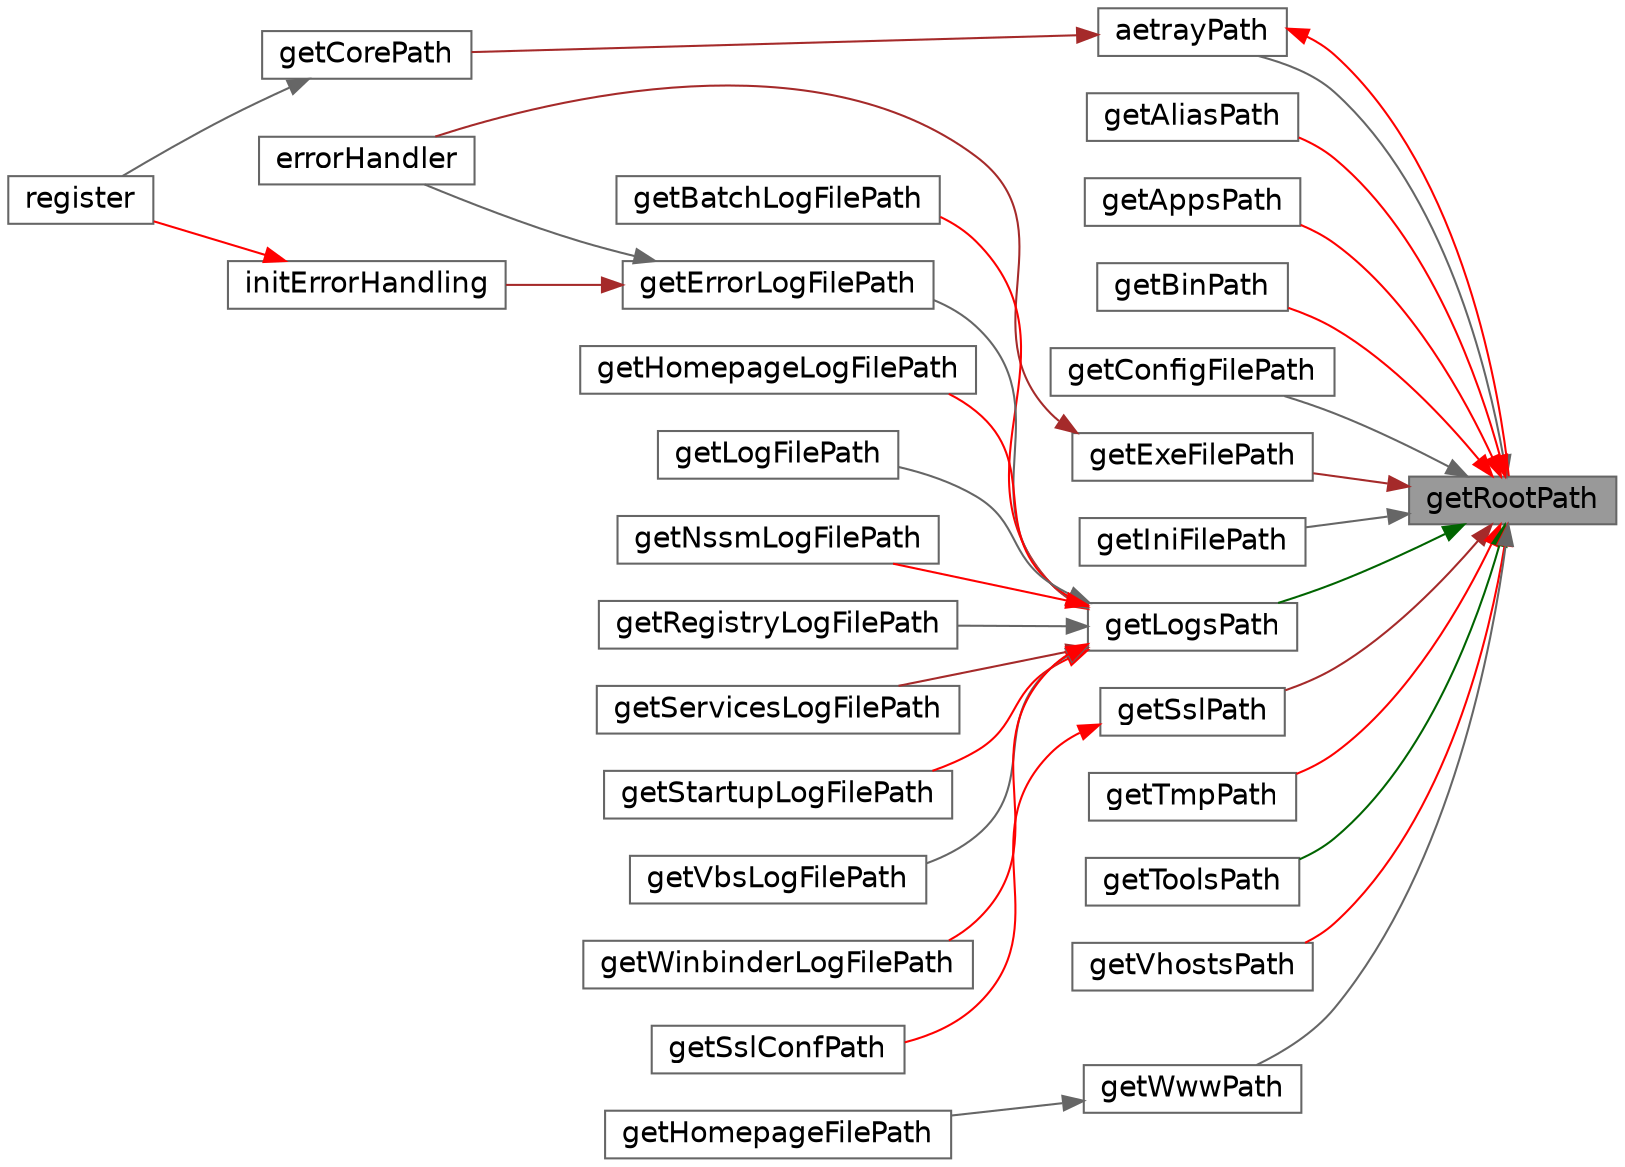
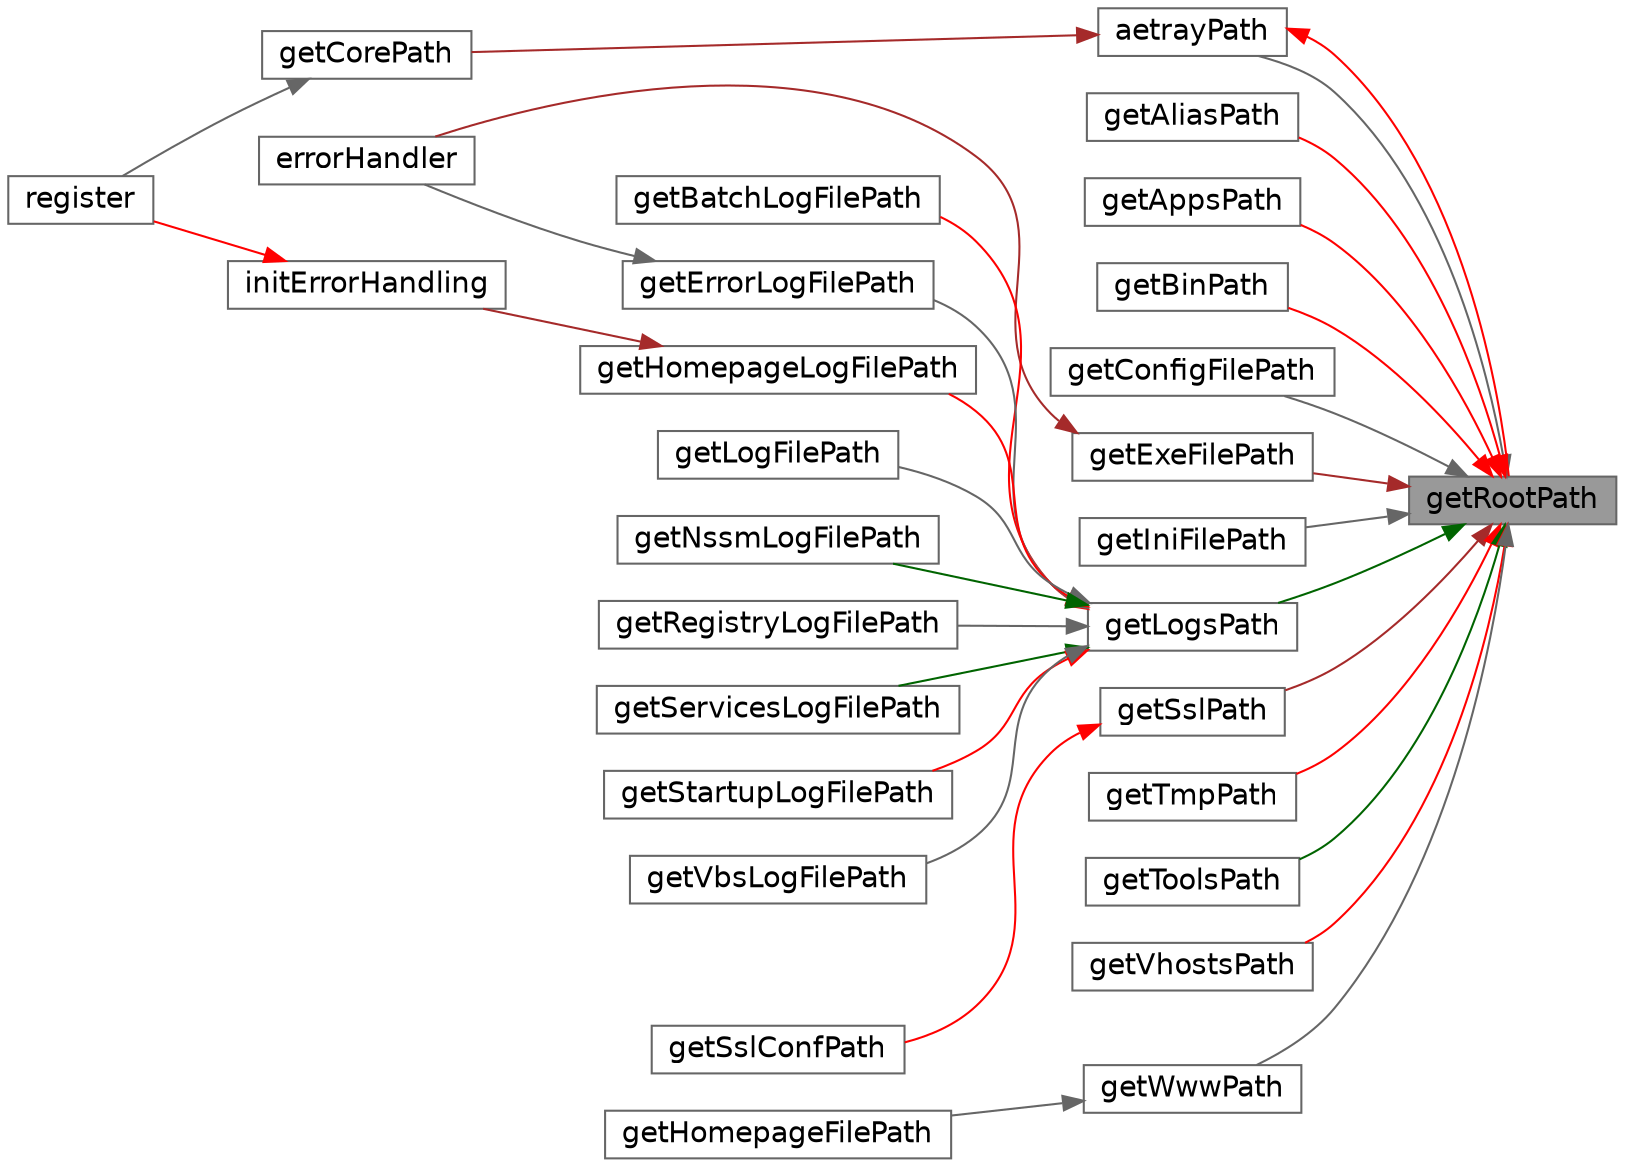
(554, 285) -> (562, 325)
(980, 582) -> (980, 582)
(983, 669) -> (983, 669)
(778, 965) -> none
